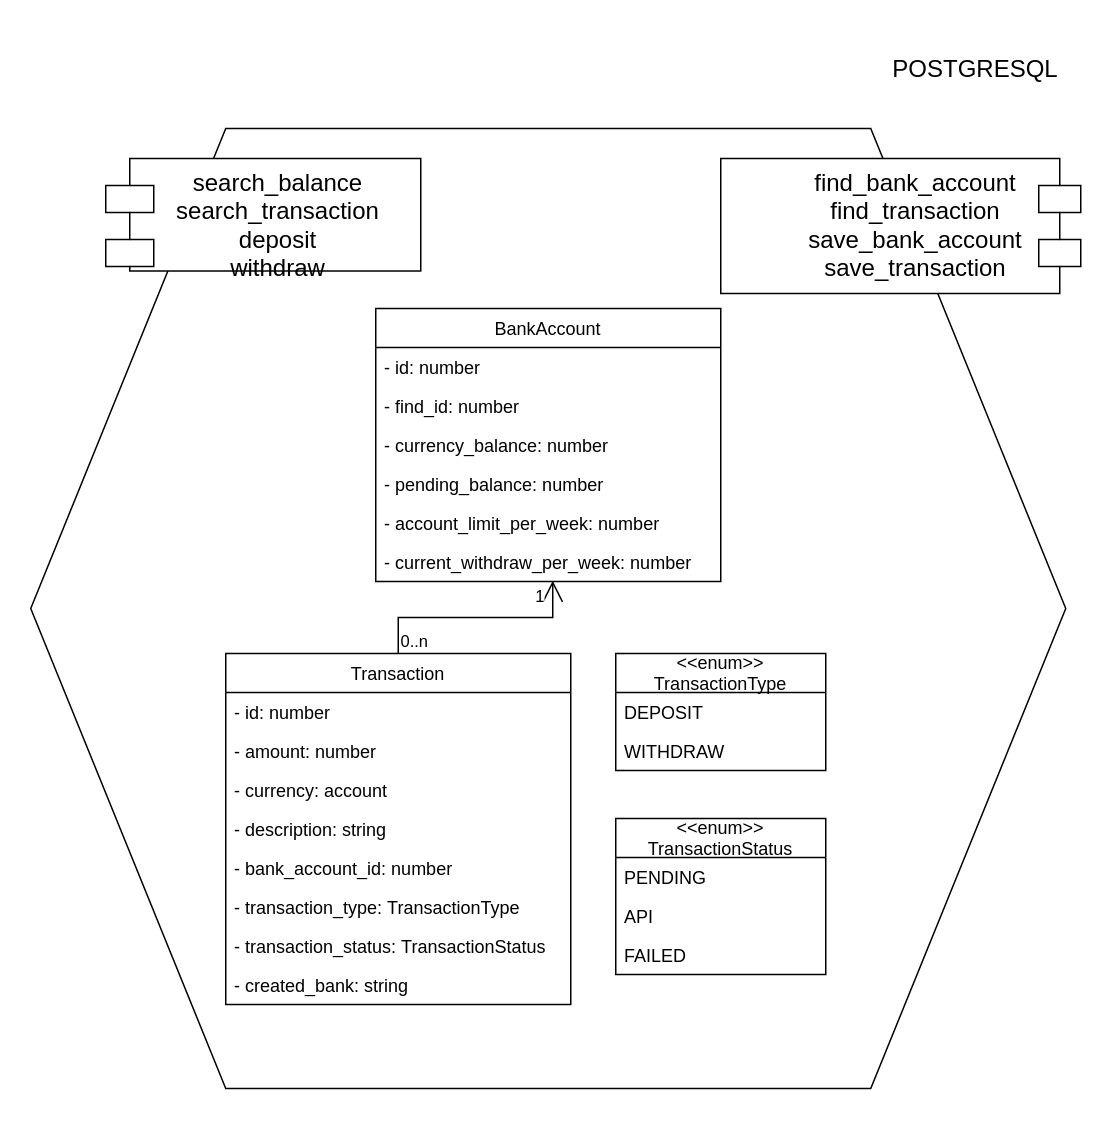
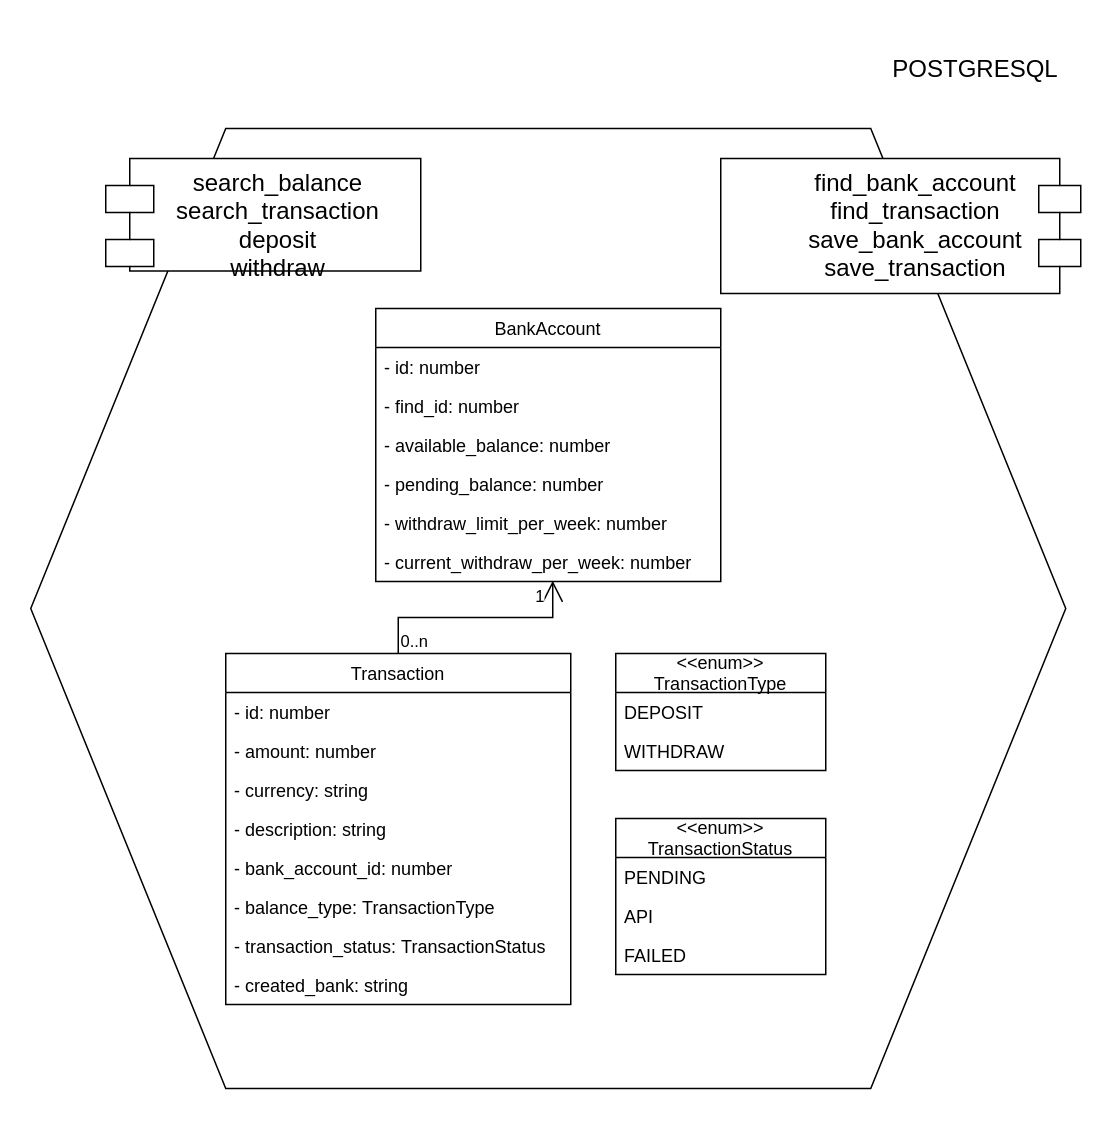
(506, 446) -> (504, 446)
(531, 524) -> (534, 524)
(323, 791) -> (315, 791)
(401, 908) -> (381, 908)
